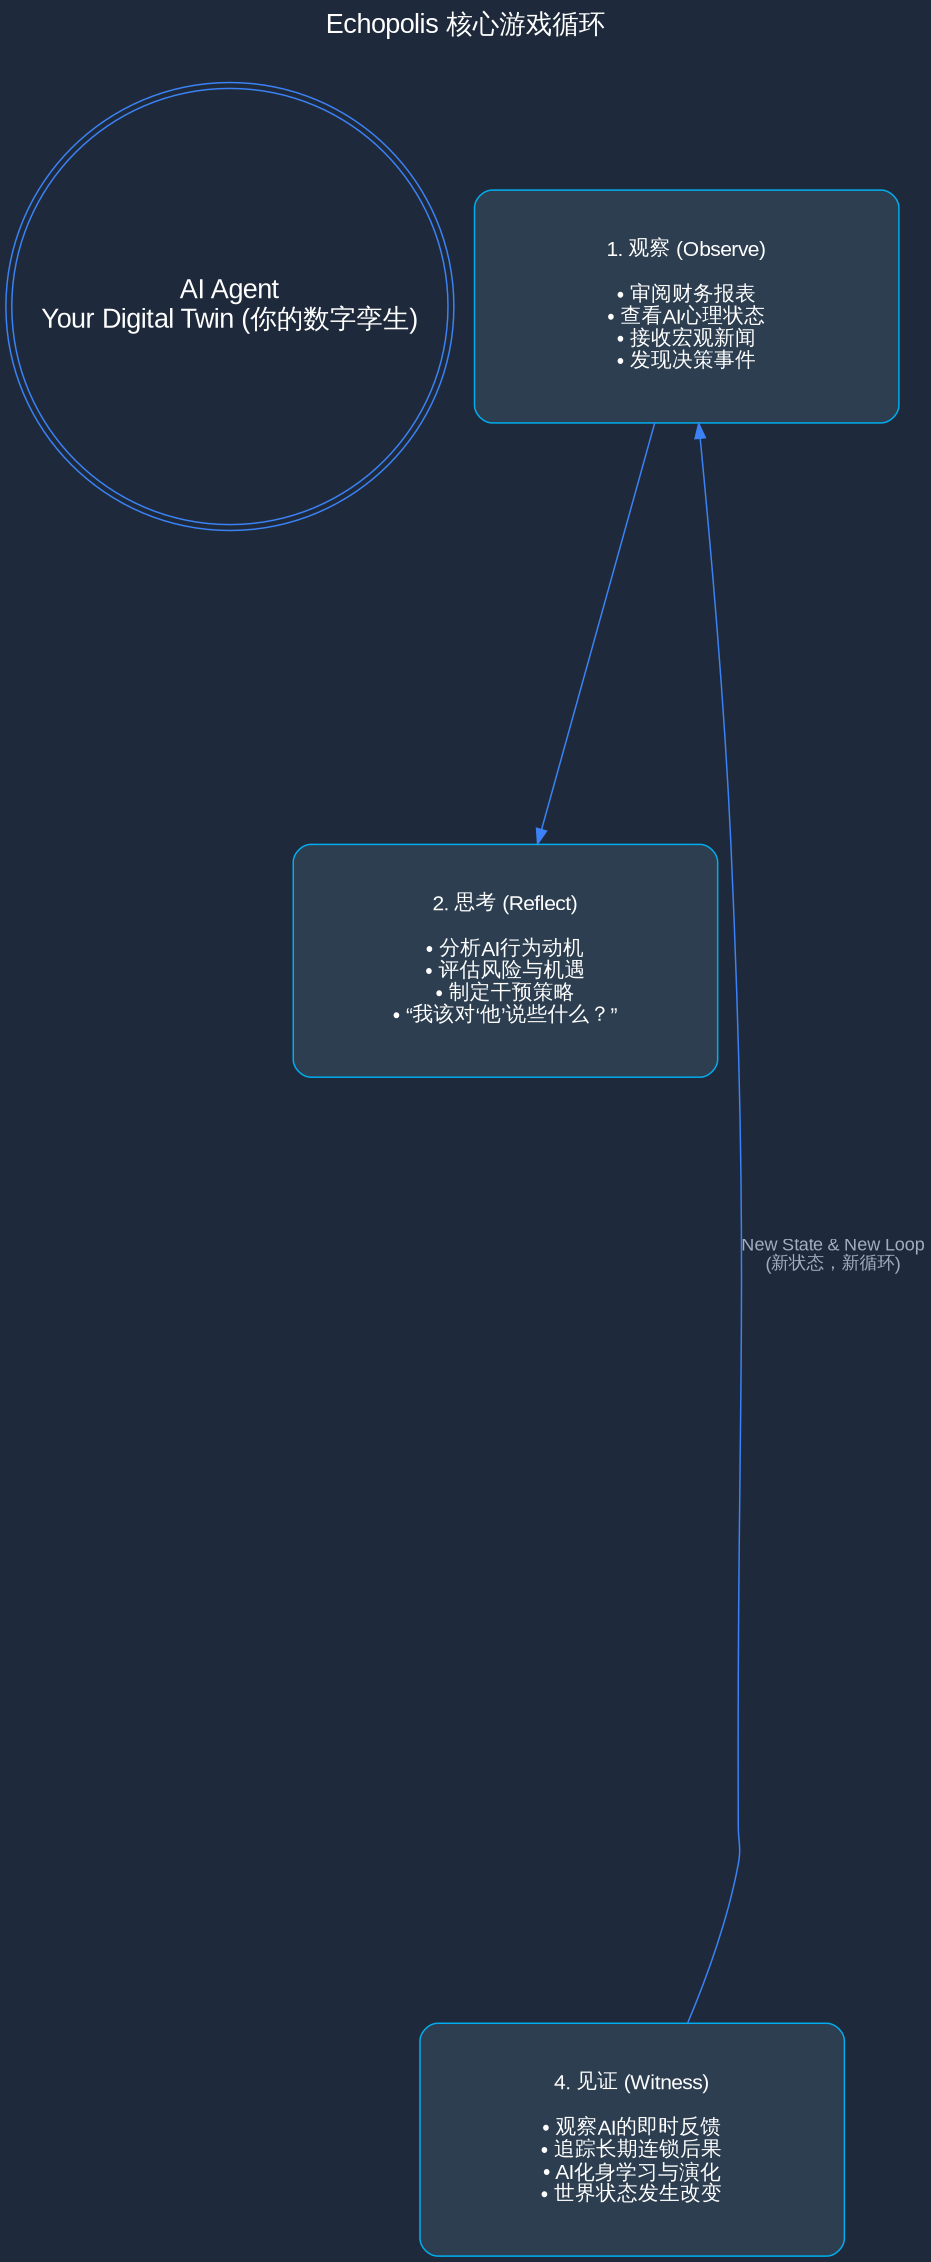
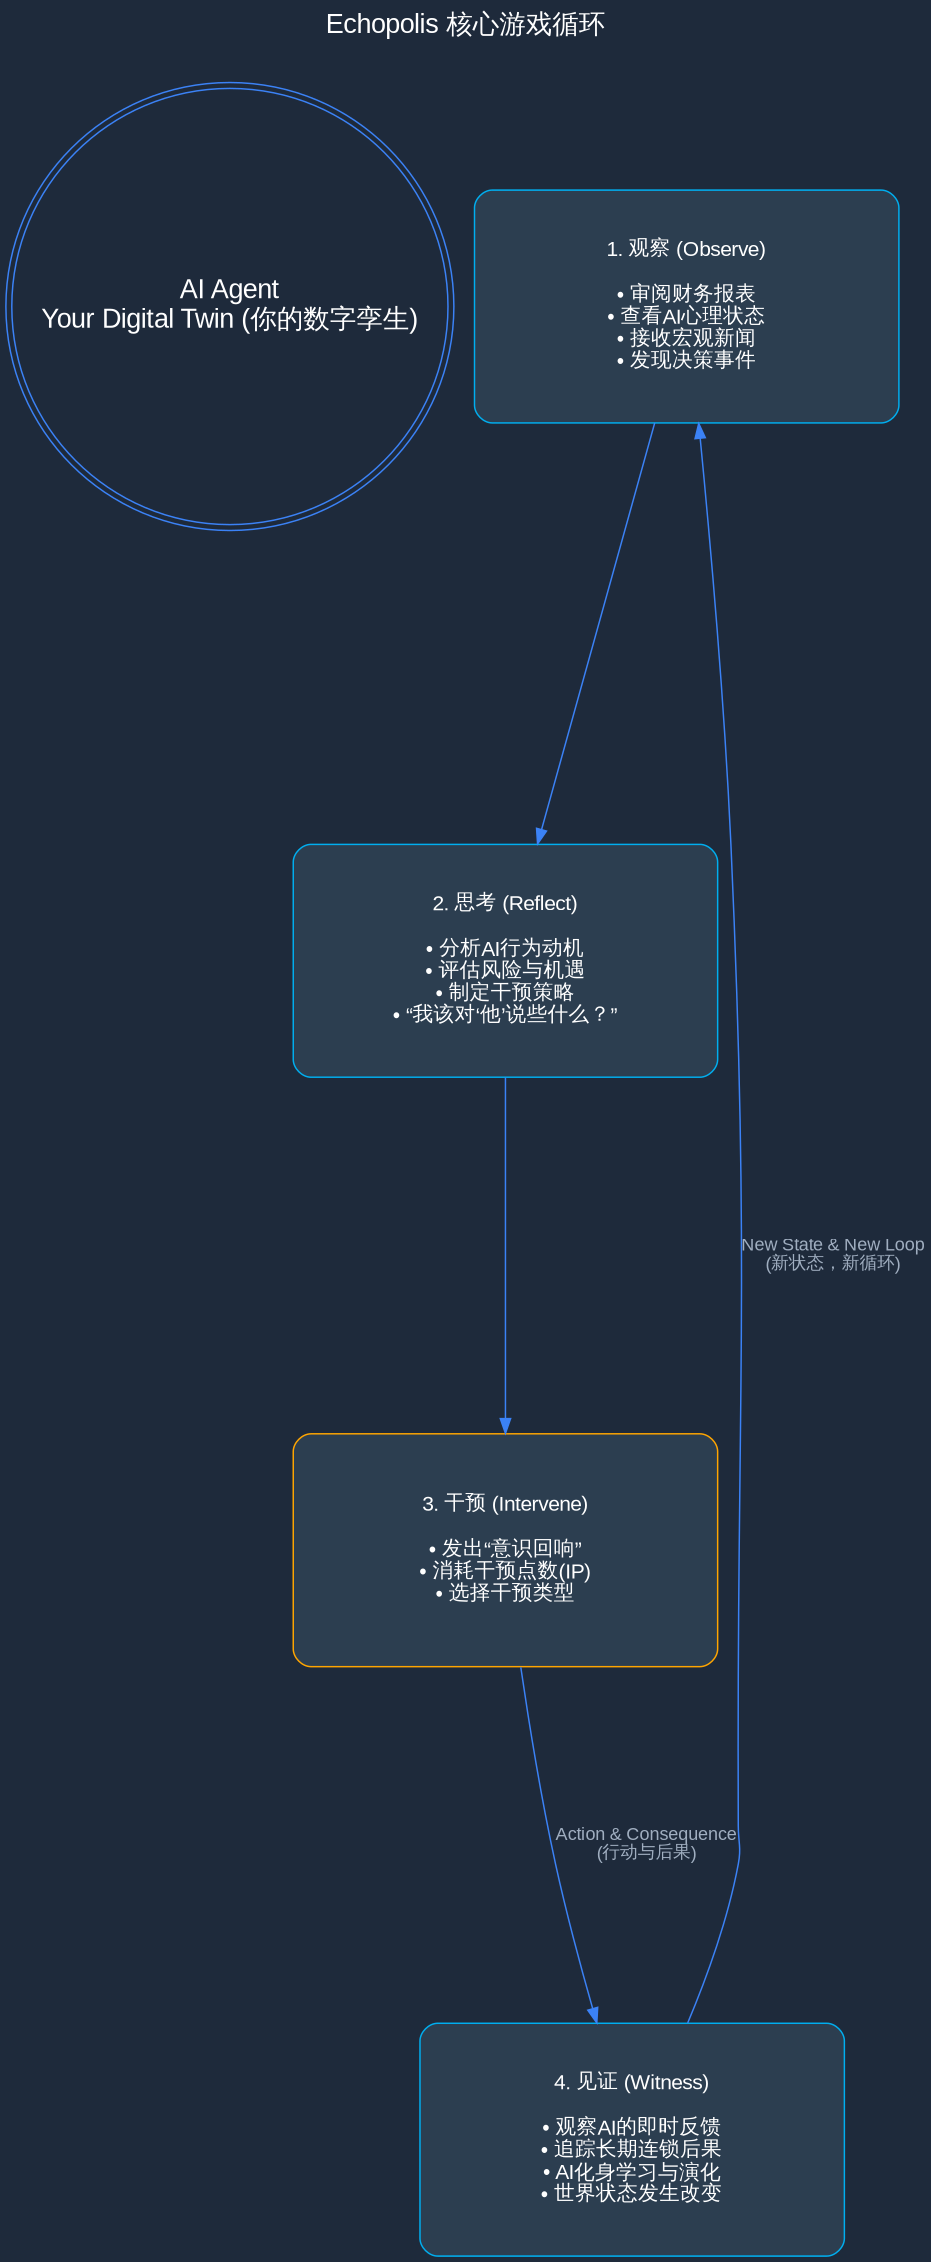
none -> (505, 1550)
